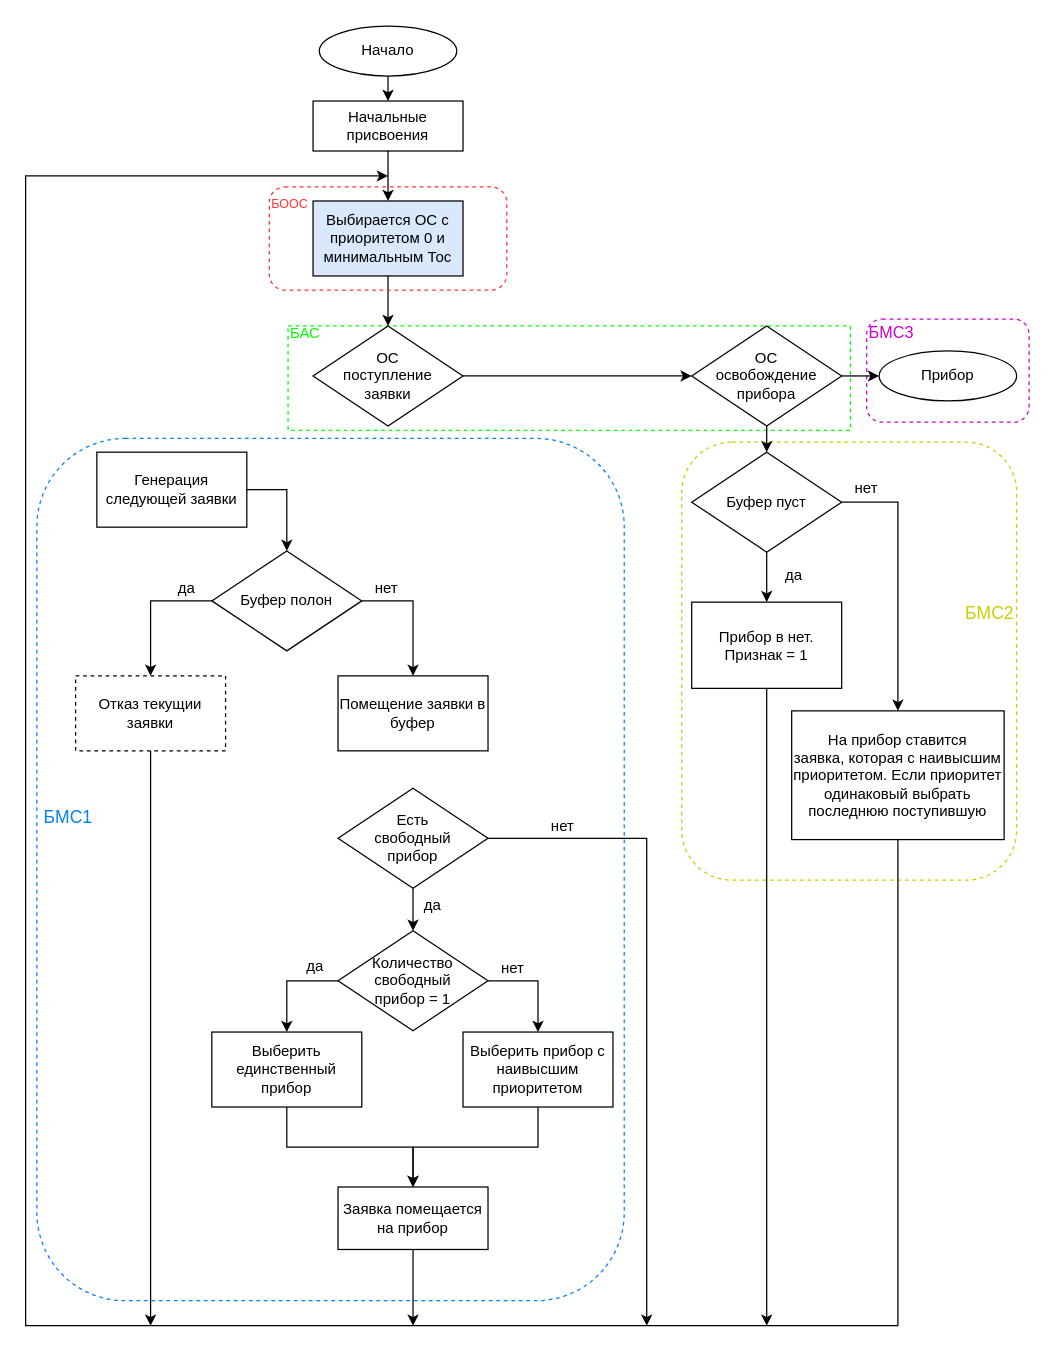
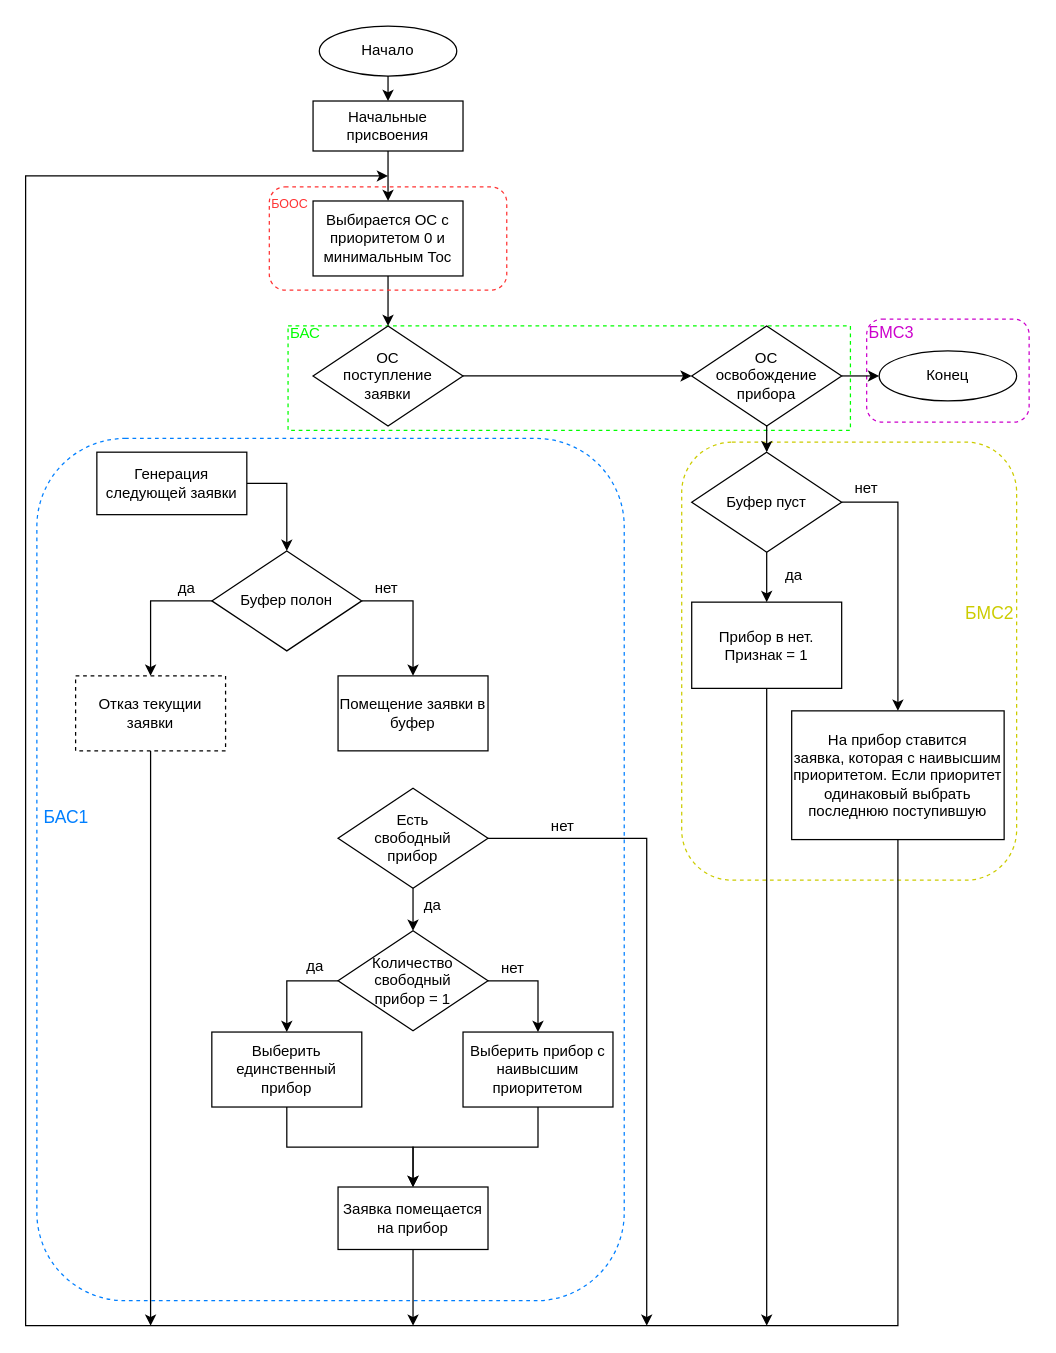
(388, 238) -> (388, 238)
(948, 376) -> (948, 376)
(172, 489) -> (172, 483)
(56, 869) -> (56, 869)
